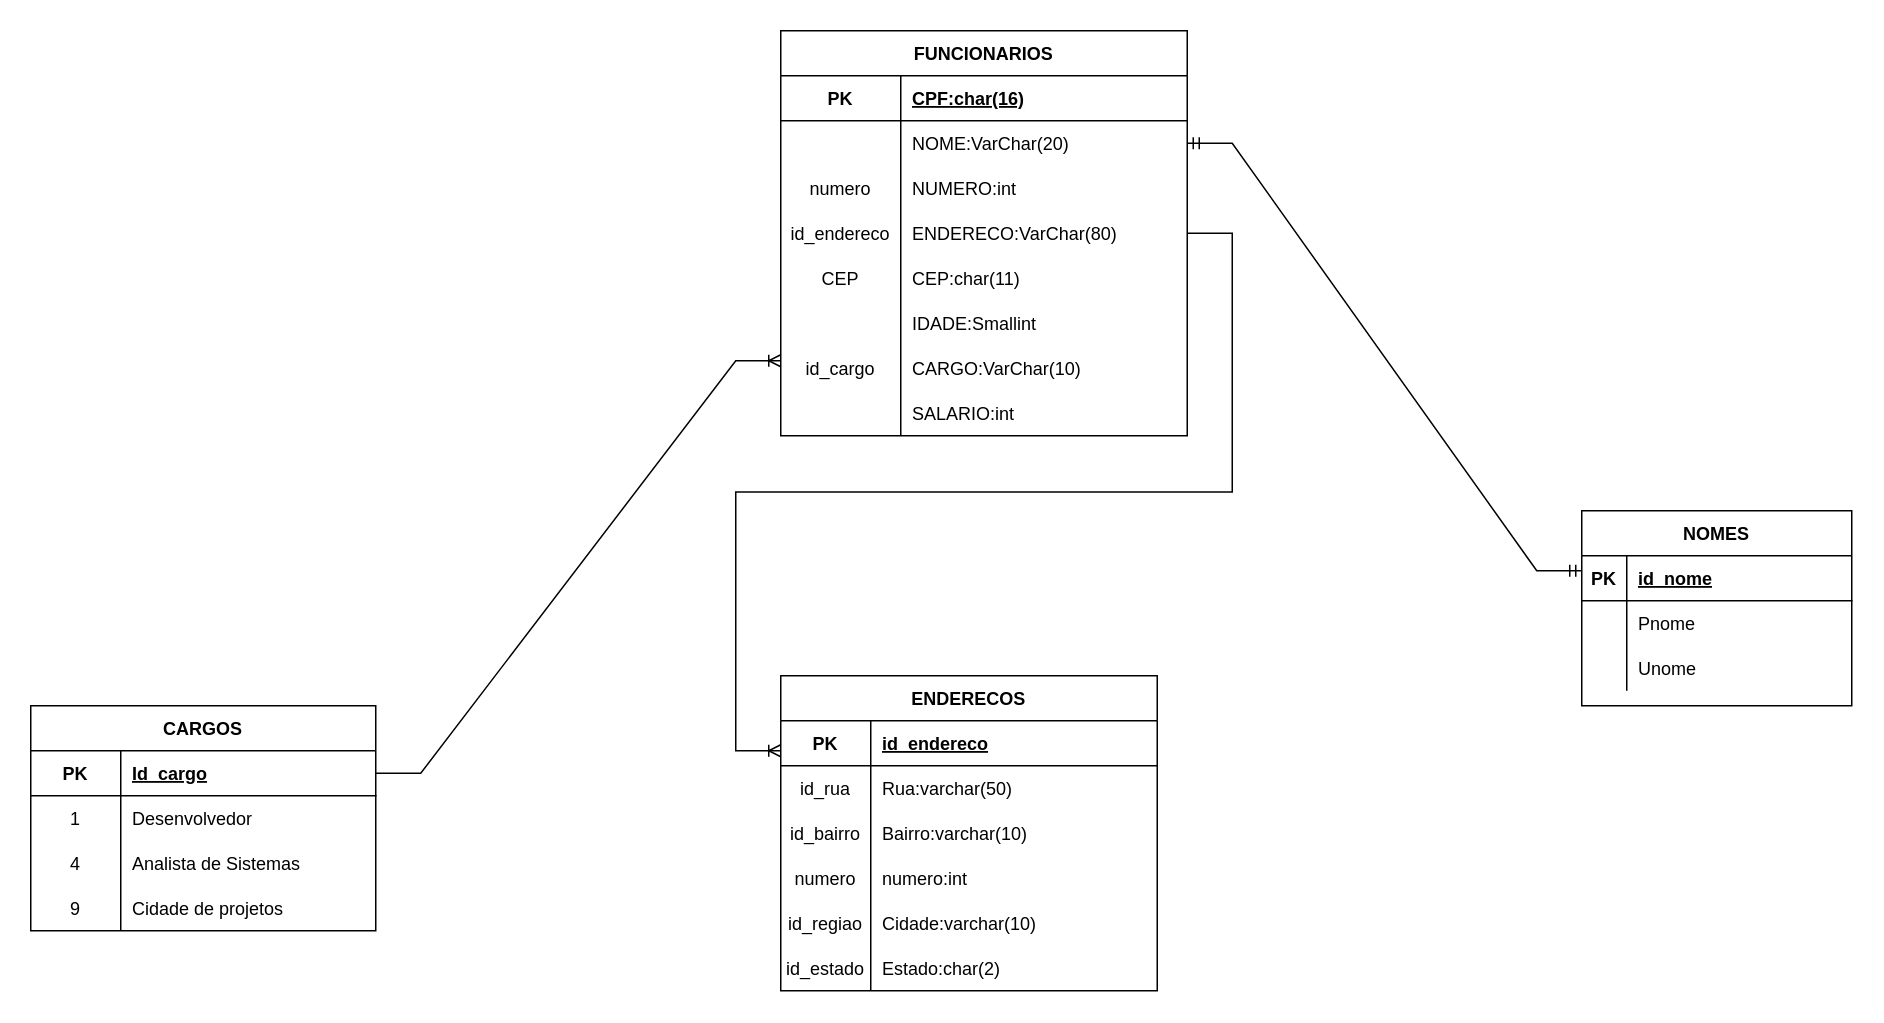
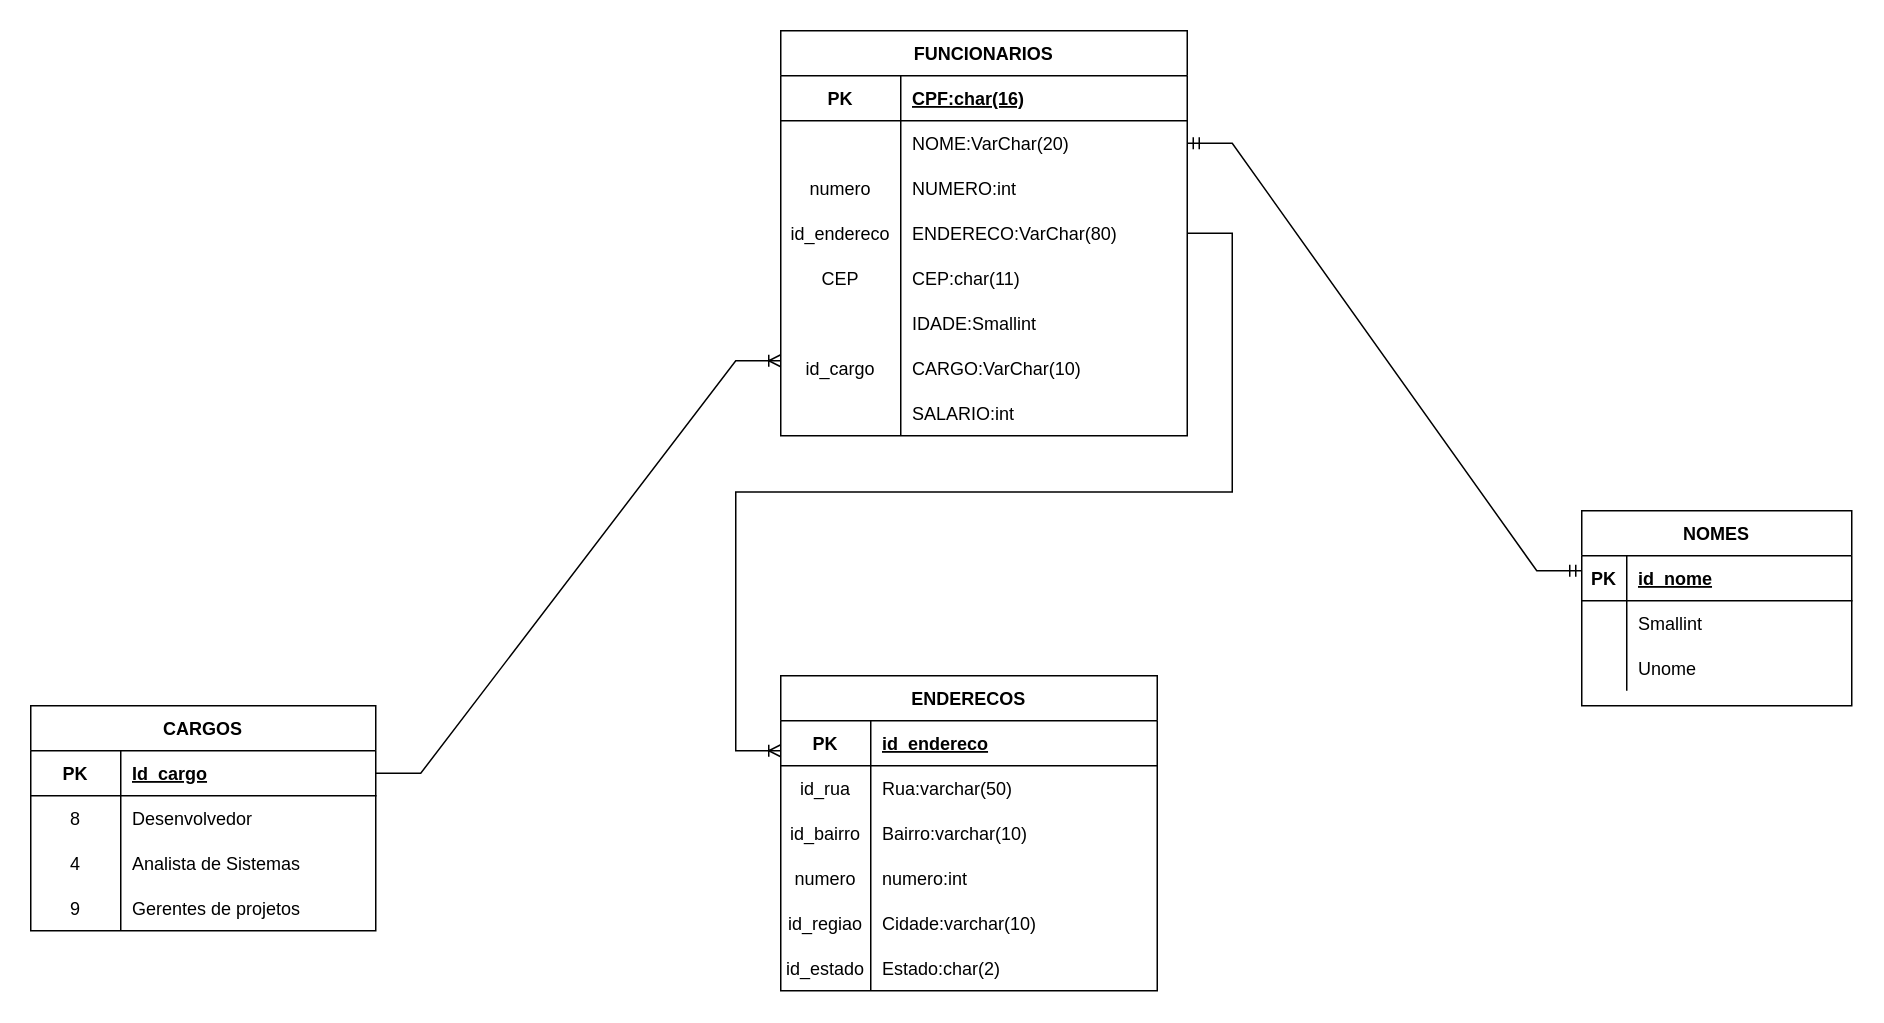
(1663, 624) -> (1671, 624)
(75, 819) -> (75, 819)
(216, 909) -> (228, 909)
